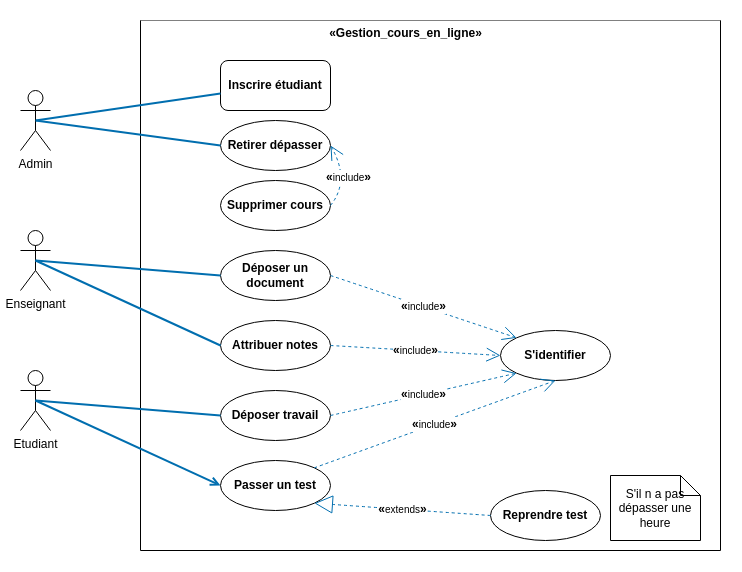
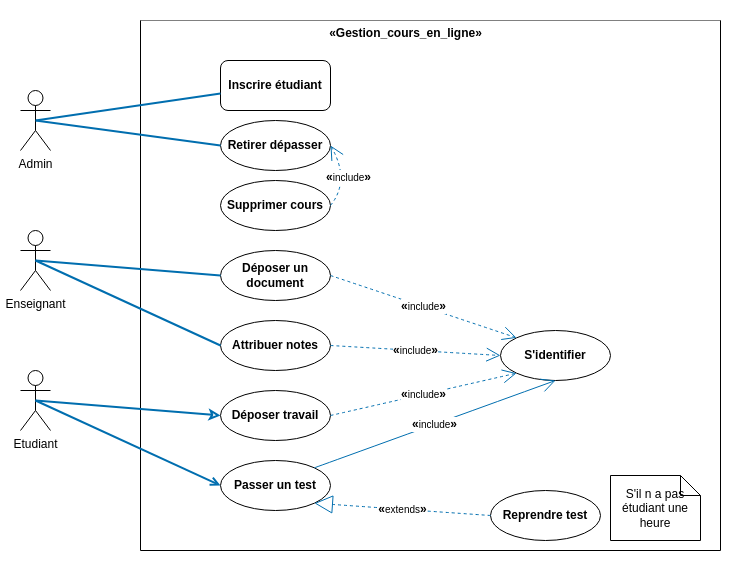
(504, 399) -> (504, 399)
(213, 415) -> (210, 415)
(656, 509) -> (656, 509)
